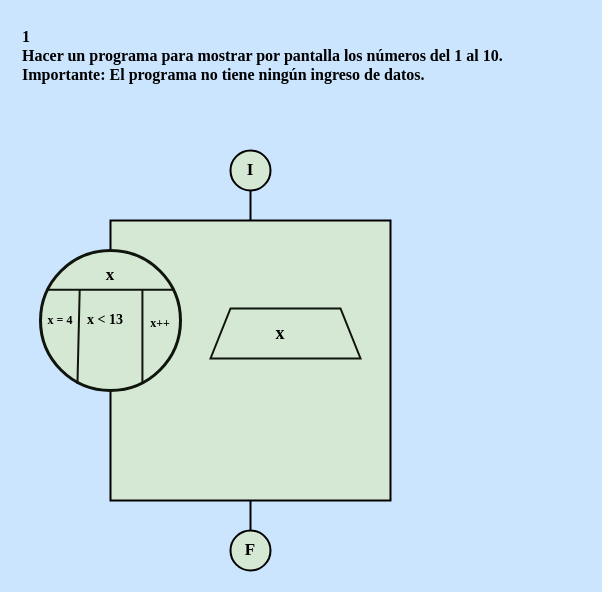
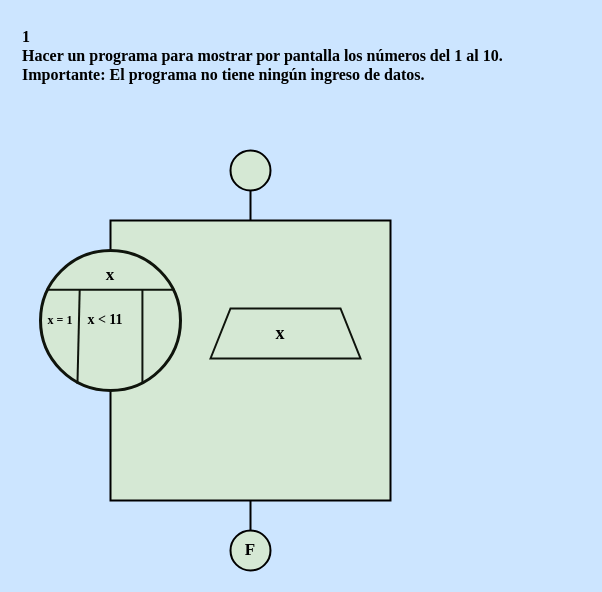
(251, 171) -> none
(61, 321) -> (61, 321)
(106, 321) -> (106, 321)
(161, 324) -> none
